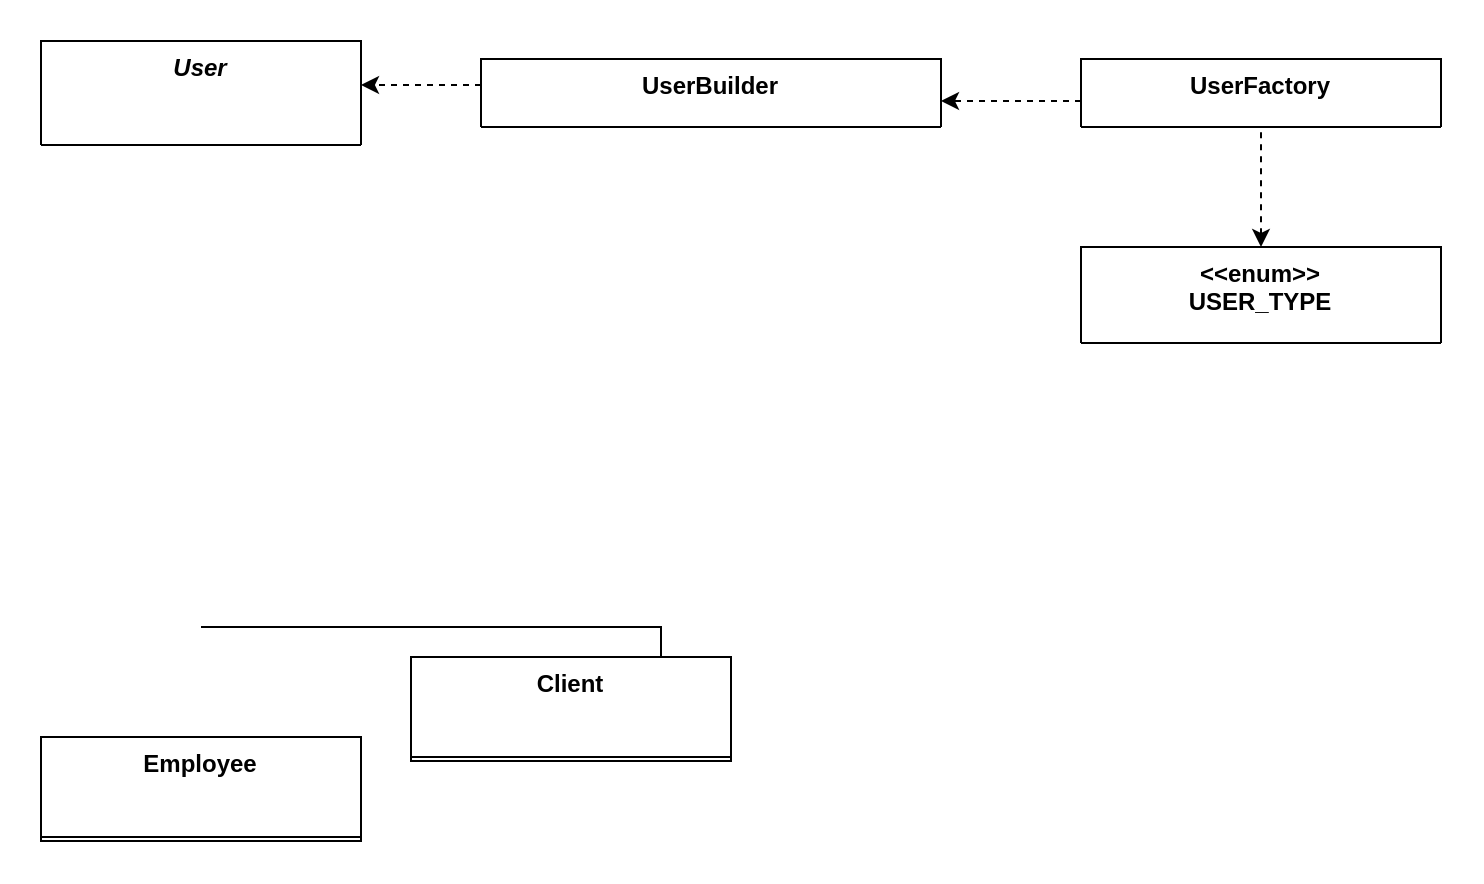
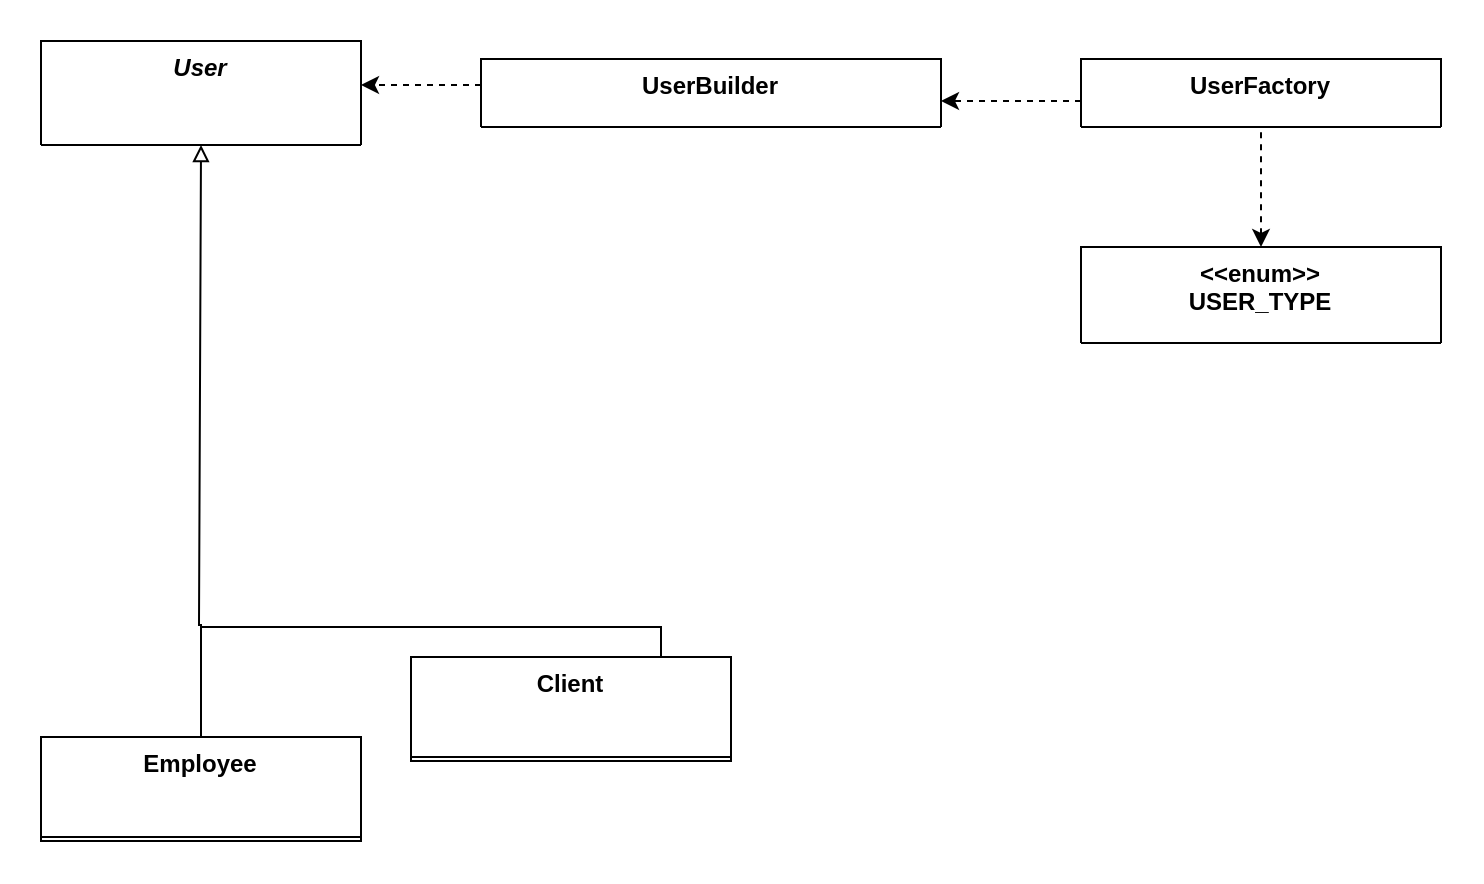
none -> (200, 451)
